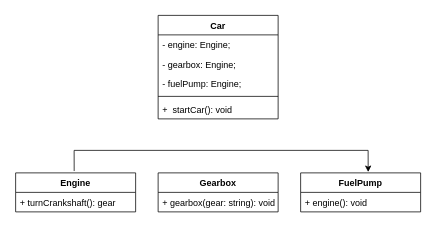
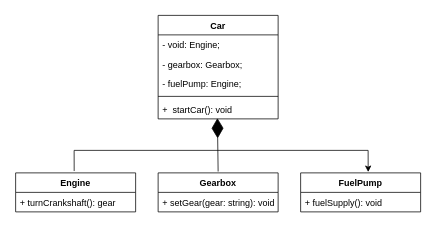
(198, 45) -> (193, 45)
(202, 65) -> (205, 65)
none -> (217, 143)
(227, 203) -> (227, 203)
(339, 203) -> (348, 203)
